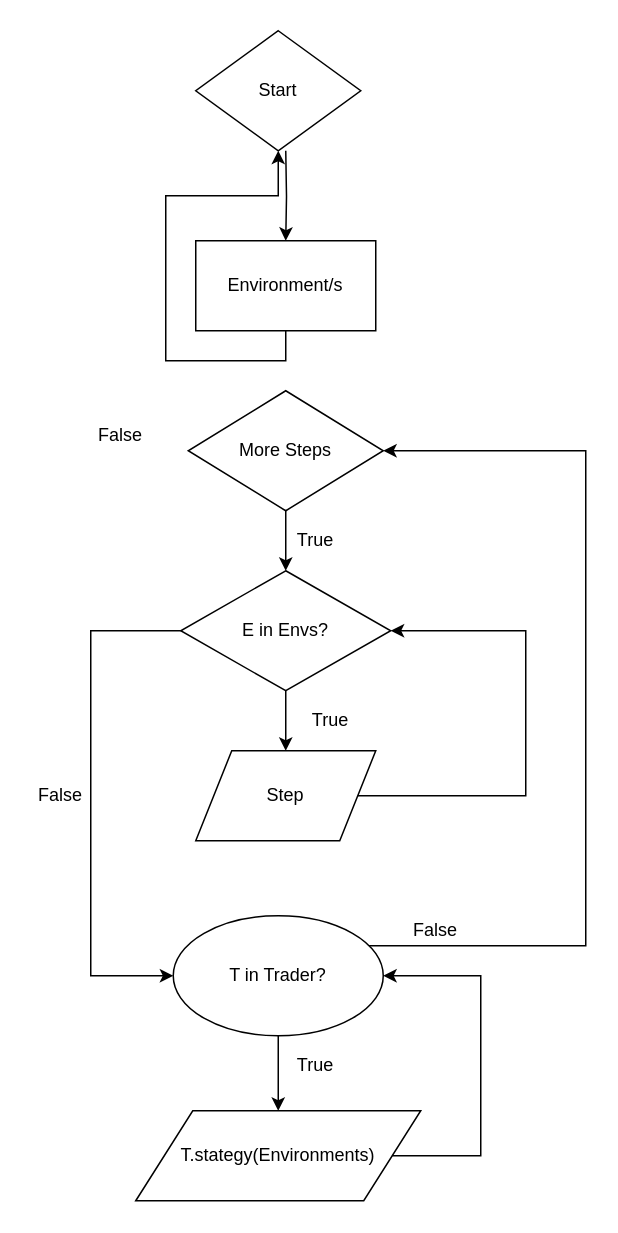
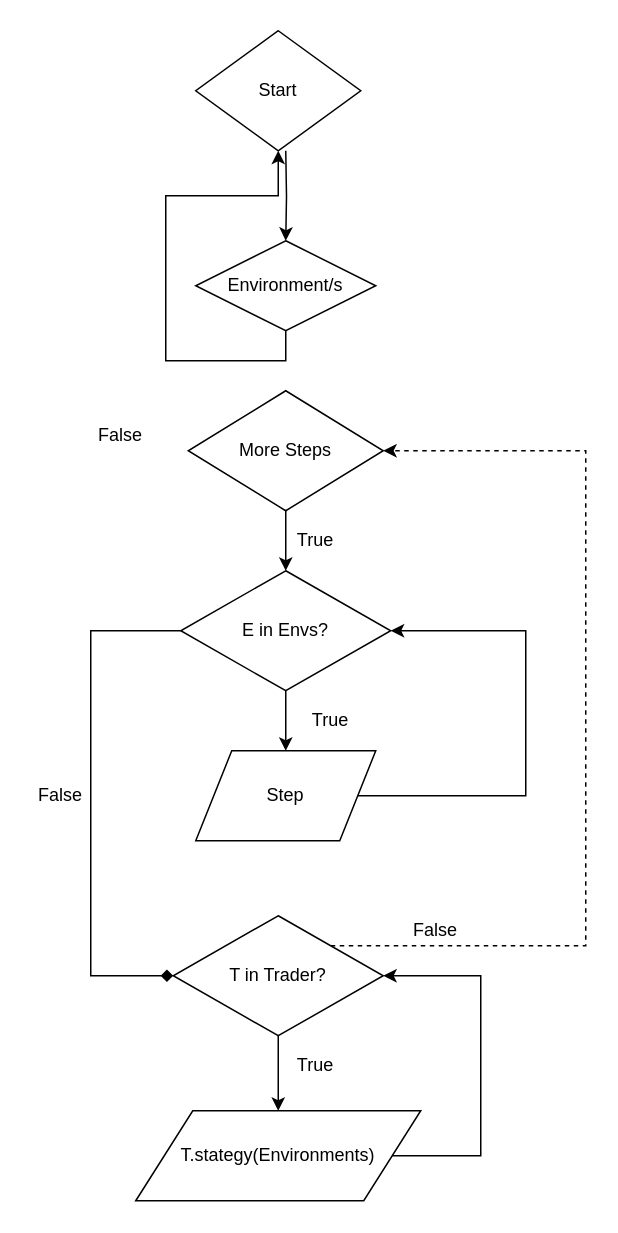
(286, 286) -> (286, 286)
(586, 725) -> (586, 731)
(162, 976) -> (161, 976)
(278, 976) -> (278, 976)
